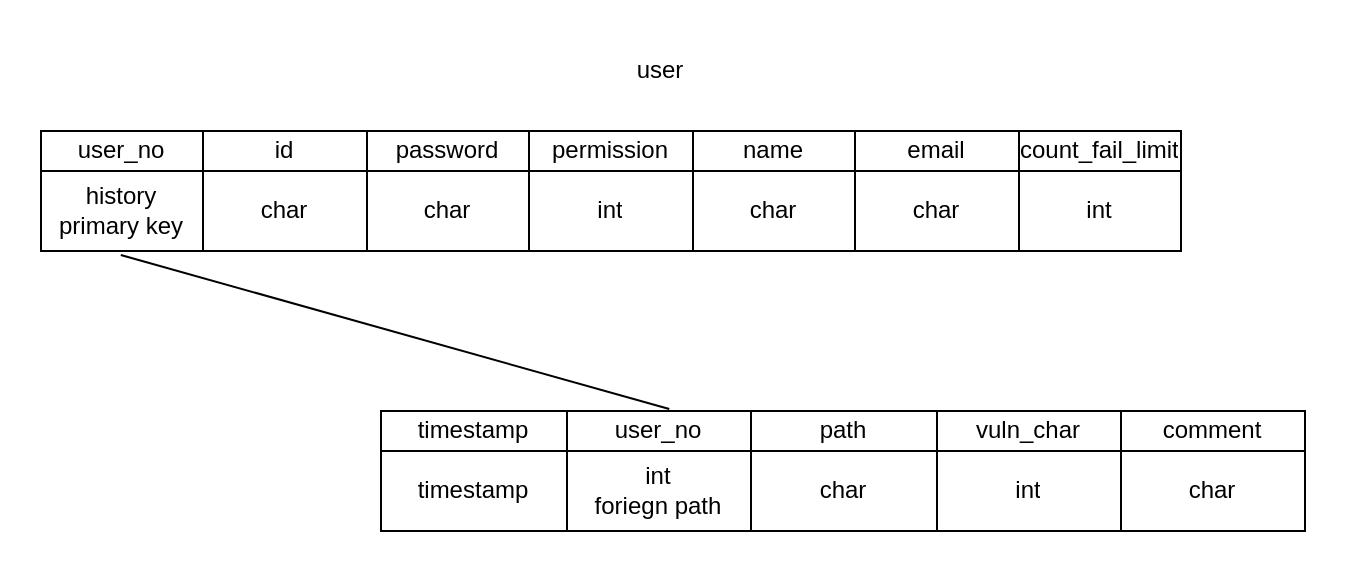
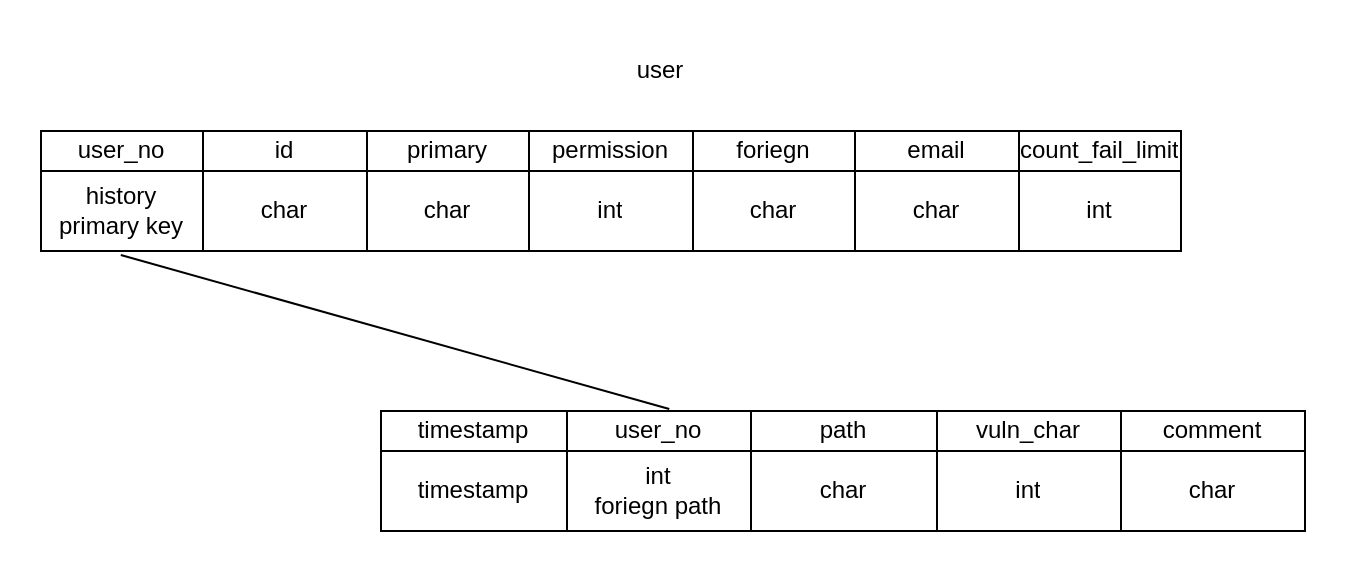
(448, 151) -> (448, 151)
(774, 151) -> (774, 151)
